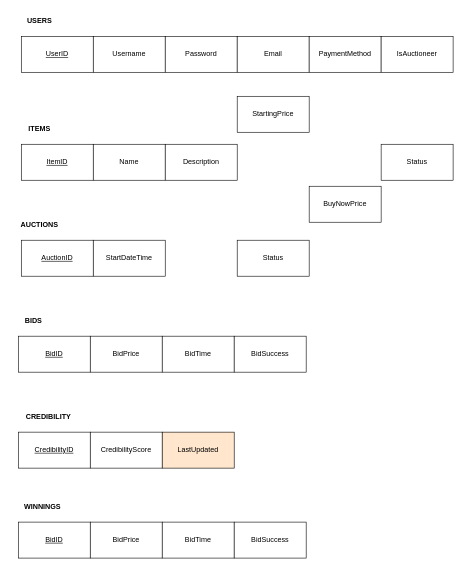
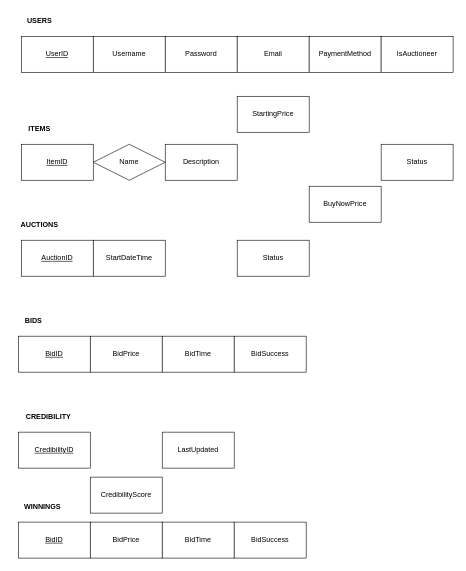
(129, 162) -> (129, 162)
(126, 450) -> (126, 495)
(198, 450) -> (198, 450)
